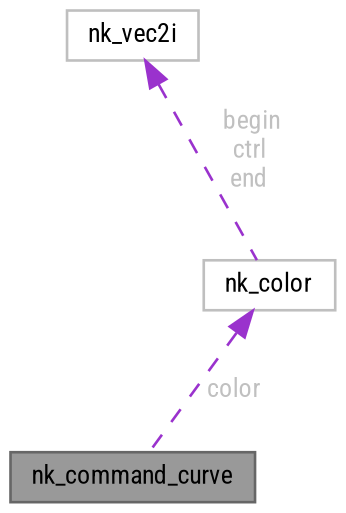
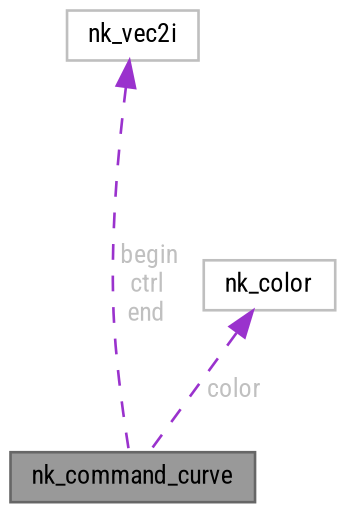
(208, 172) -> (113, 270)
